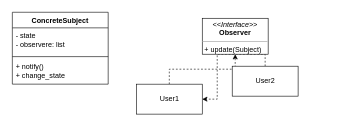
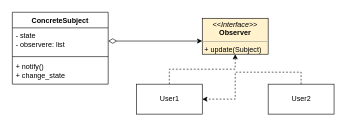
(236, 36) -> (236, 36)
none -> (197, 41)
(266, 81) -> (302, 99)
